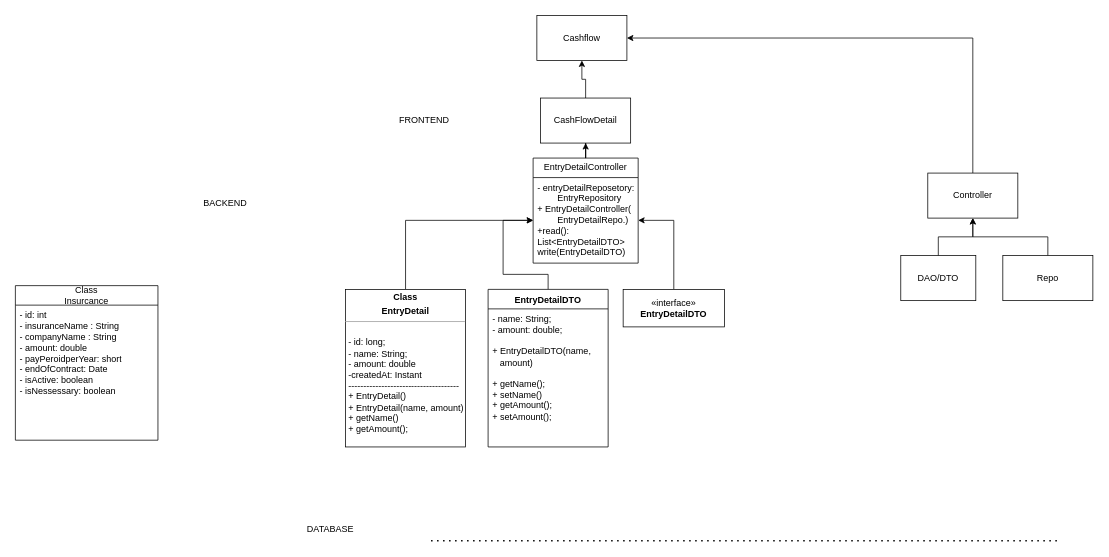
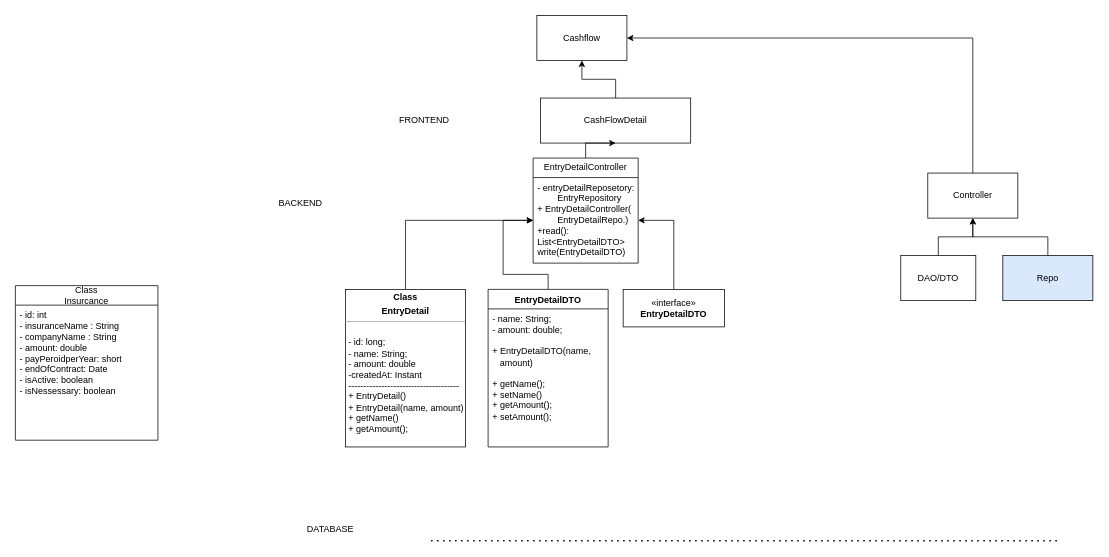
(585, 120) -> (615, 120)
(225, 203) -> (300, 203)
(1047, 278) -> (1047, 278)
